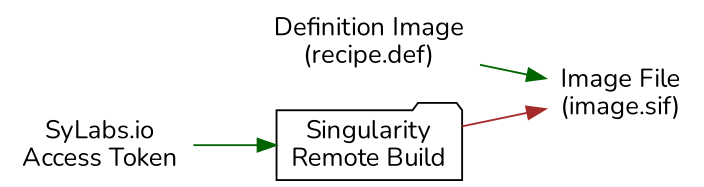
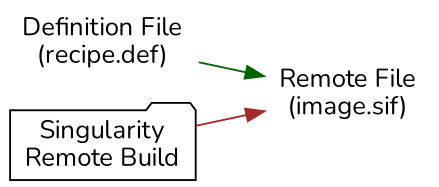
(369, 42) -> (103, 42)
(621, 94) -> (348, 94)
(100, 145) -> none
